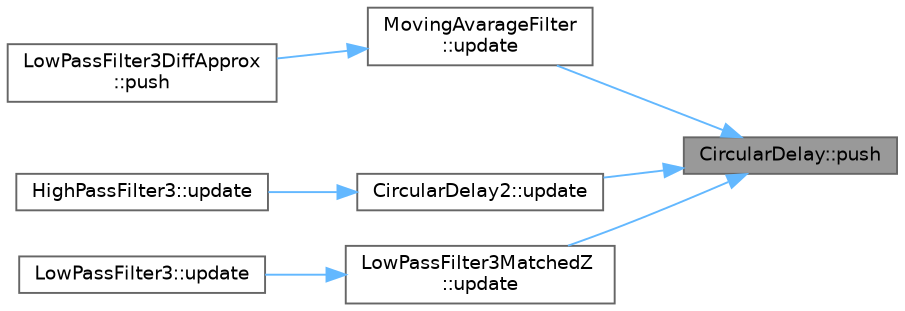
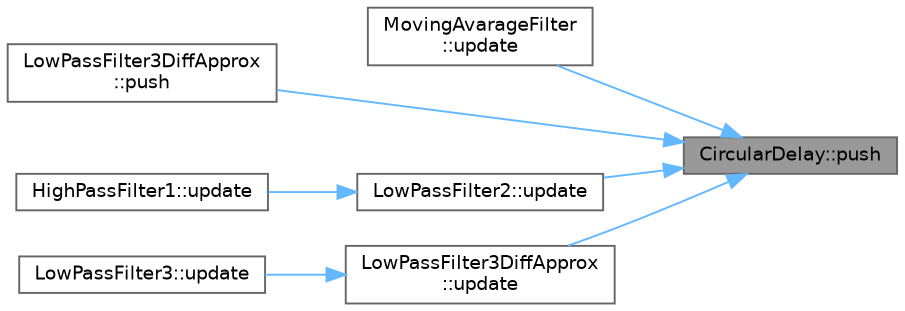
(312, 55) -> (471, 115)
(142, 192) -> (142, 192)
(480, 192) -> (480, 192)
(480, 275) -> (480, 275)
